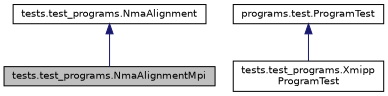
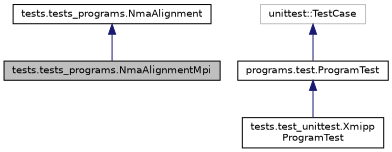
(110, 14) -> (112, 14)
none -> (313, 14)
(110, 76) -> (112, 71)
(308, 76) -> (313, 133)
